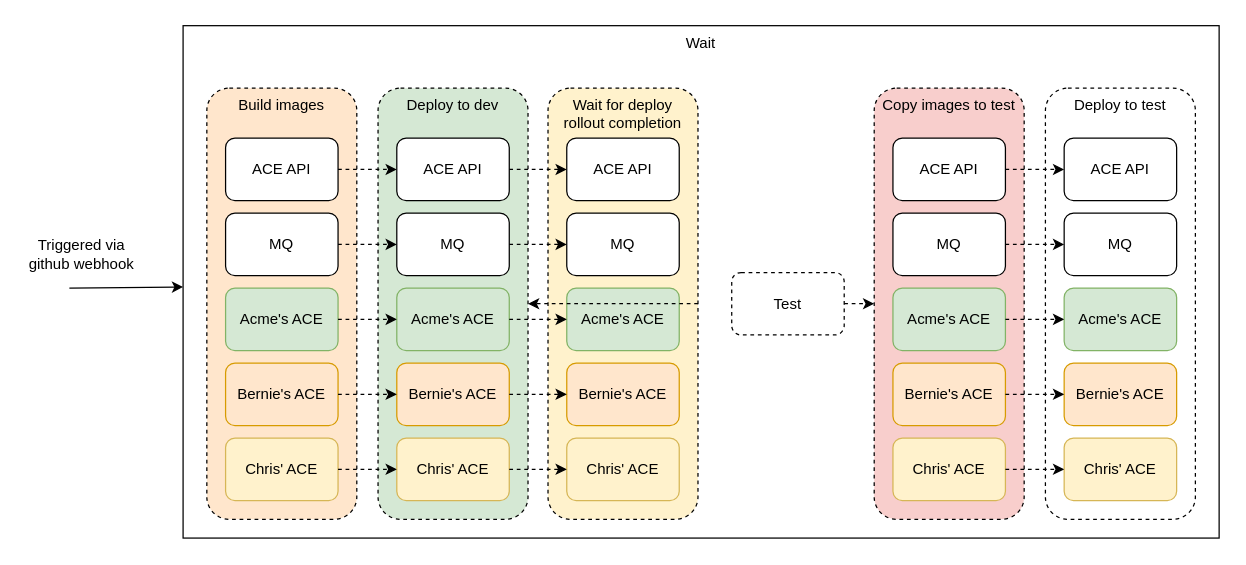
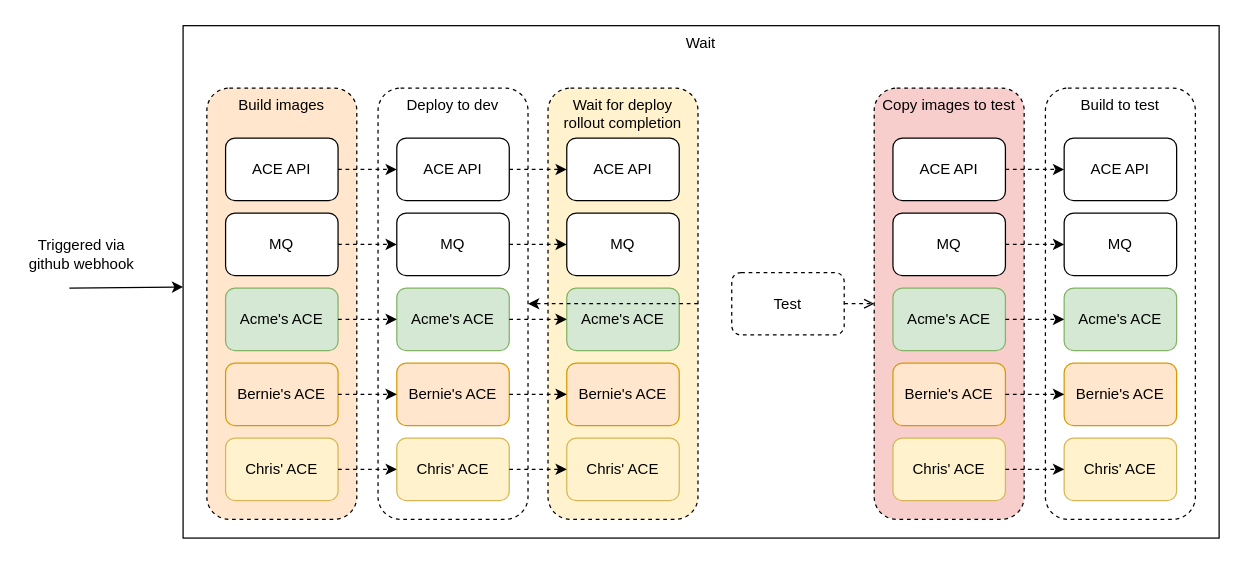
(453, 106) -> (453, 106)
(1121, 106) -> (1121, 106)
(864, 304) -> (866, 304)
